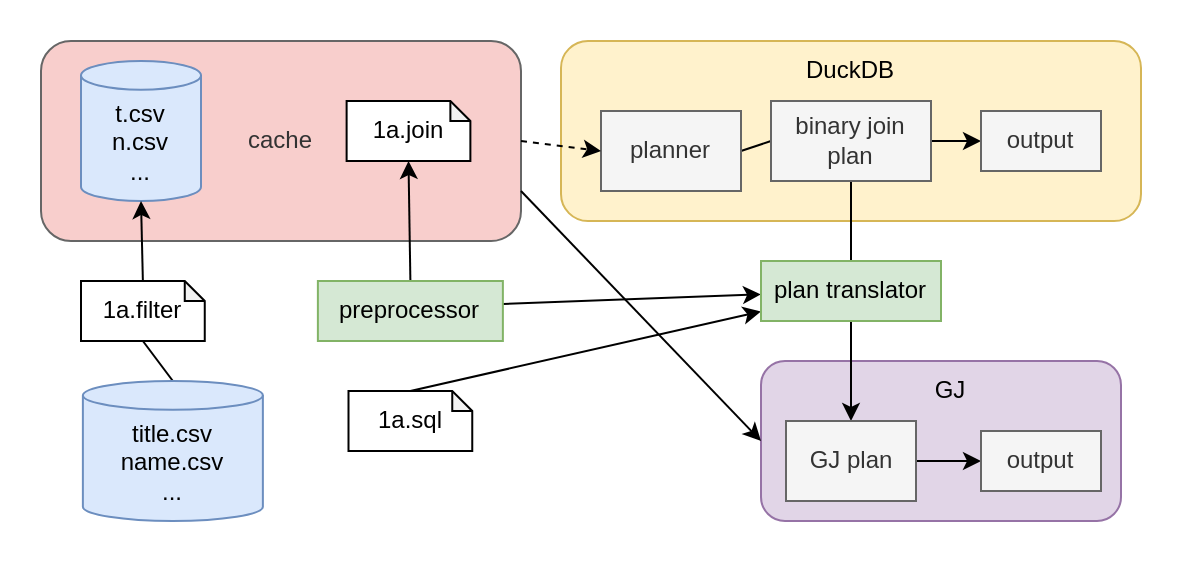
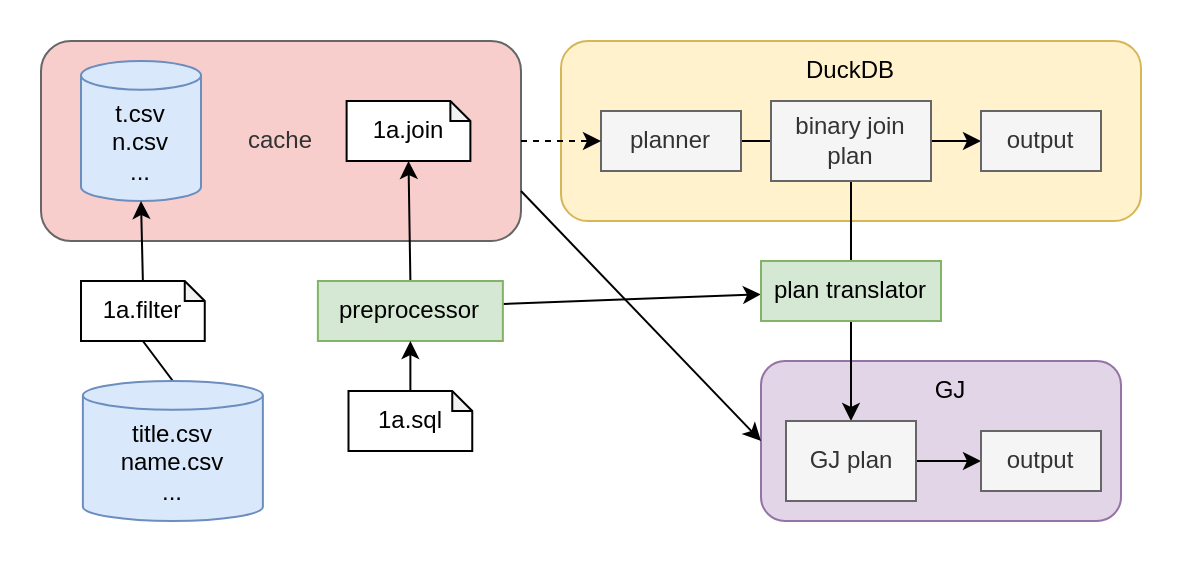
(671, 151) -> (671, 141)
(579, 353) -> (410, 373)
